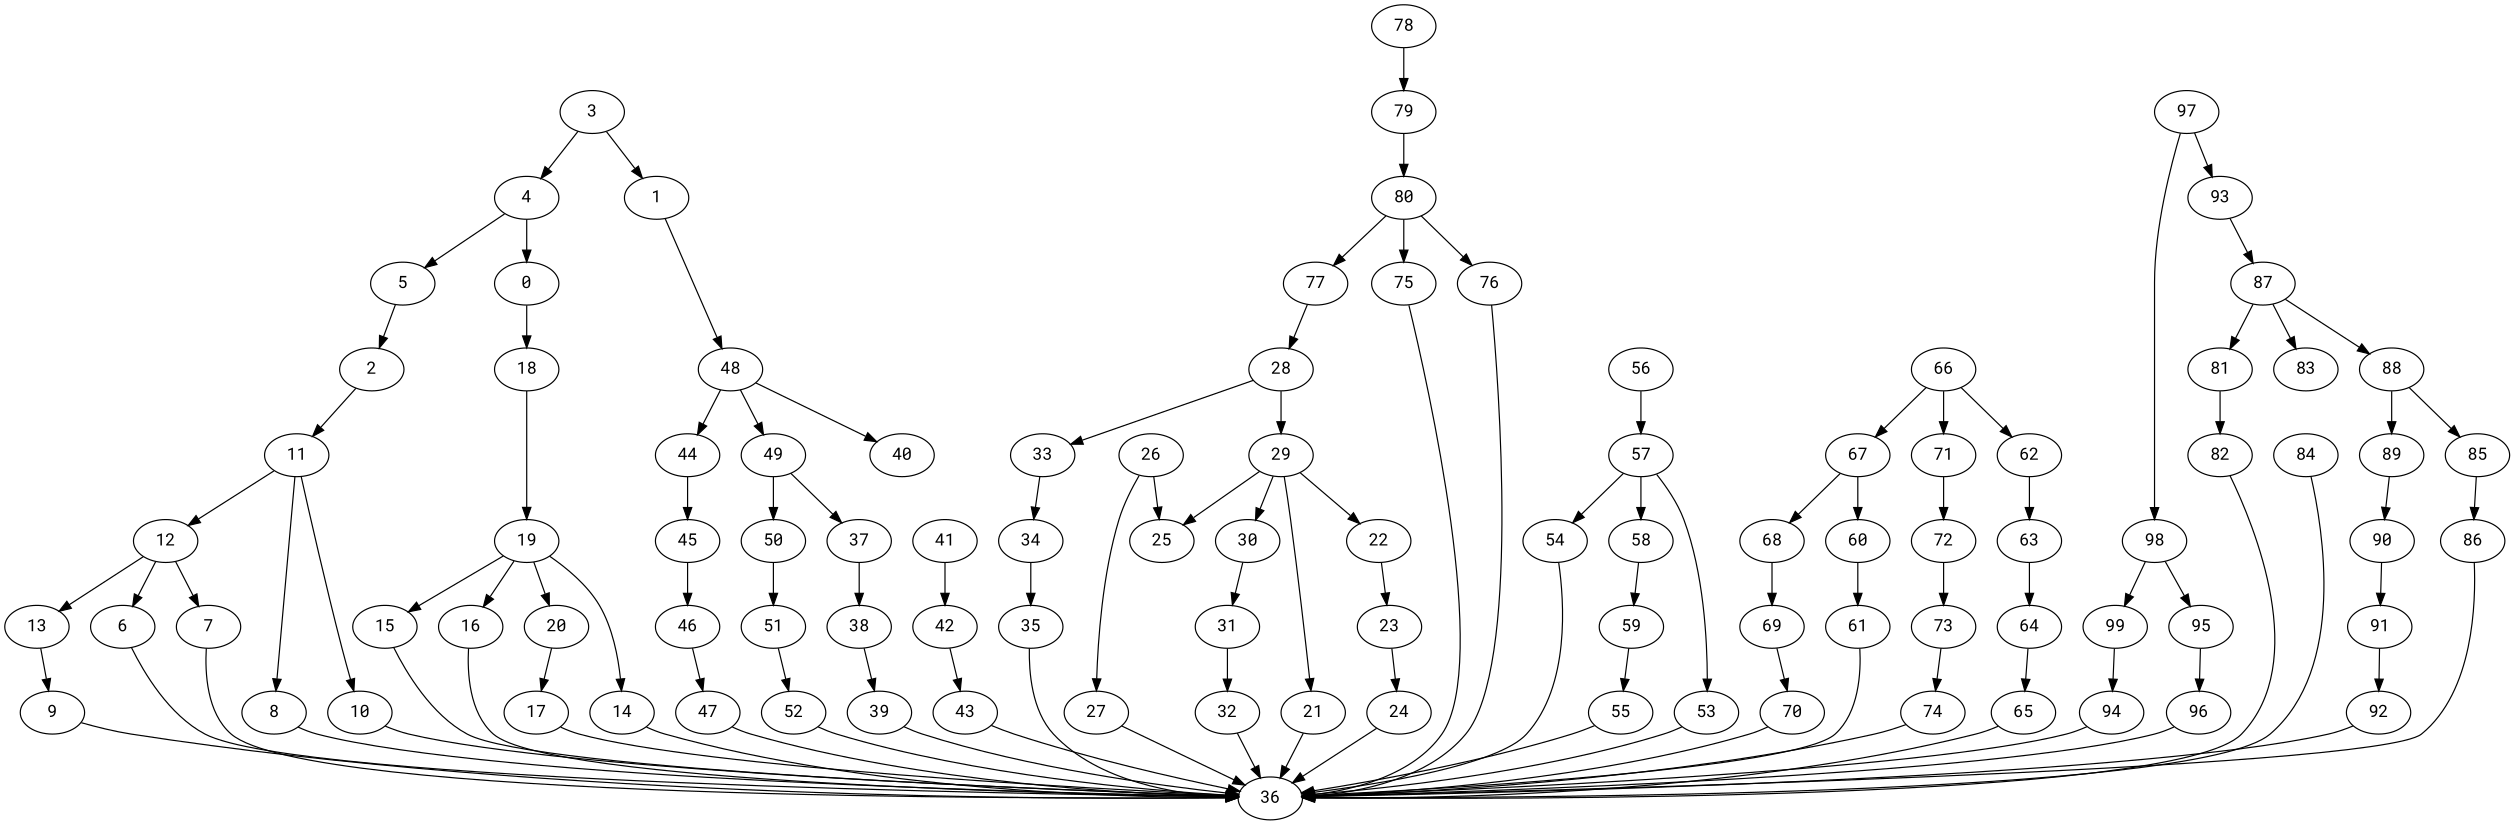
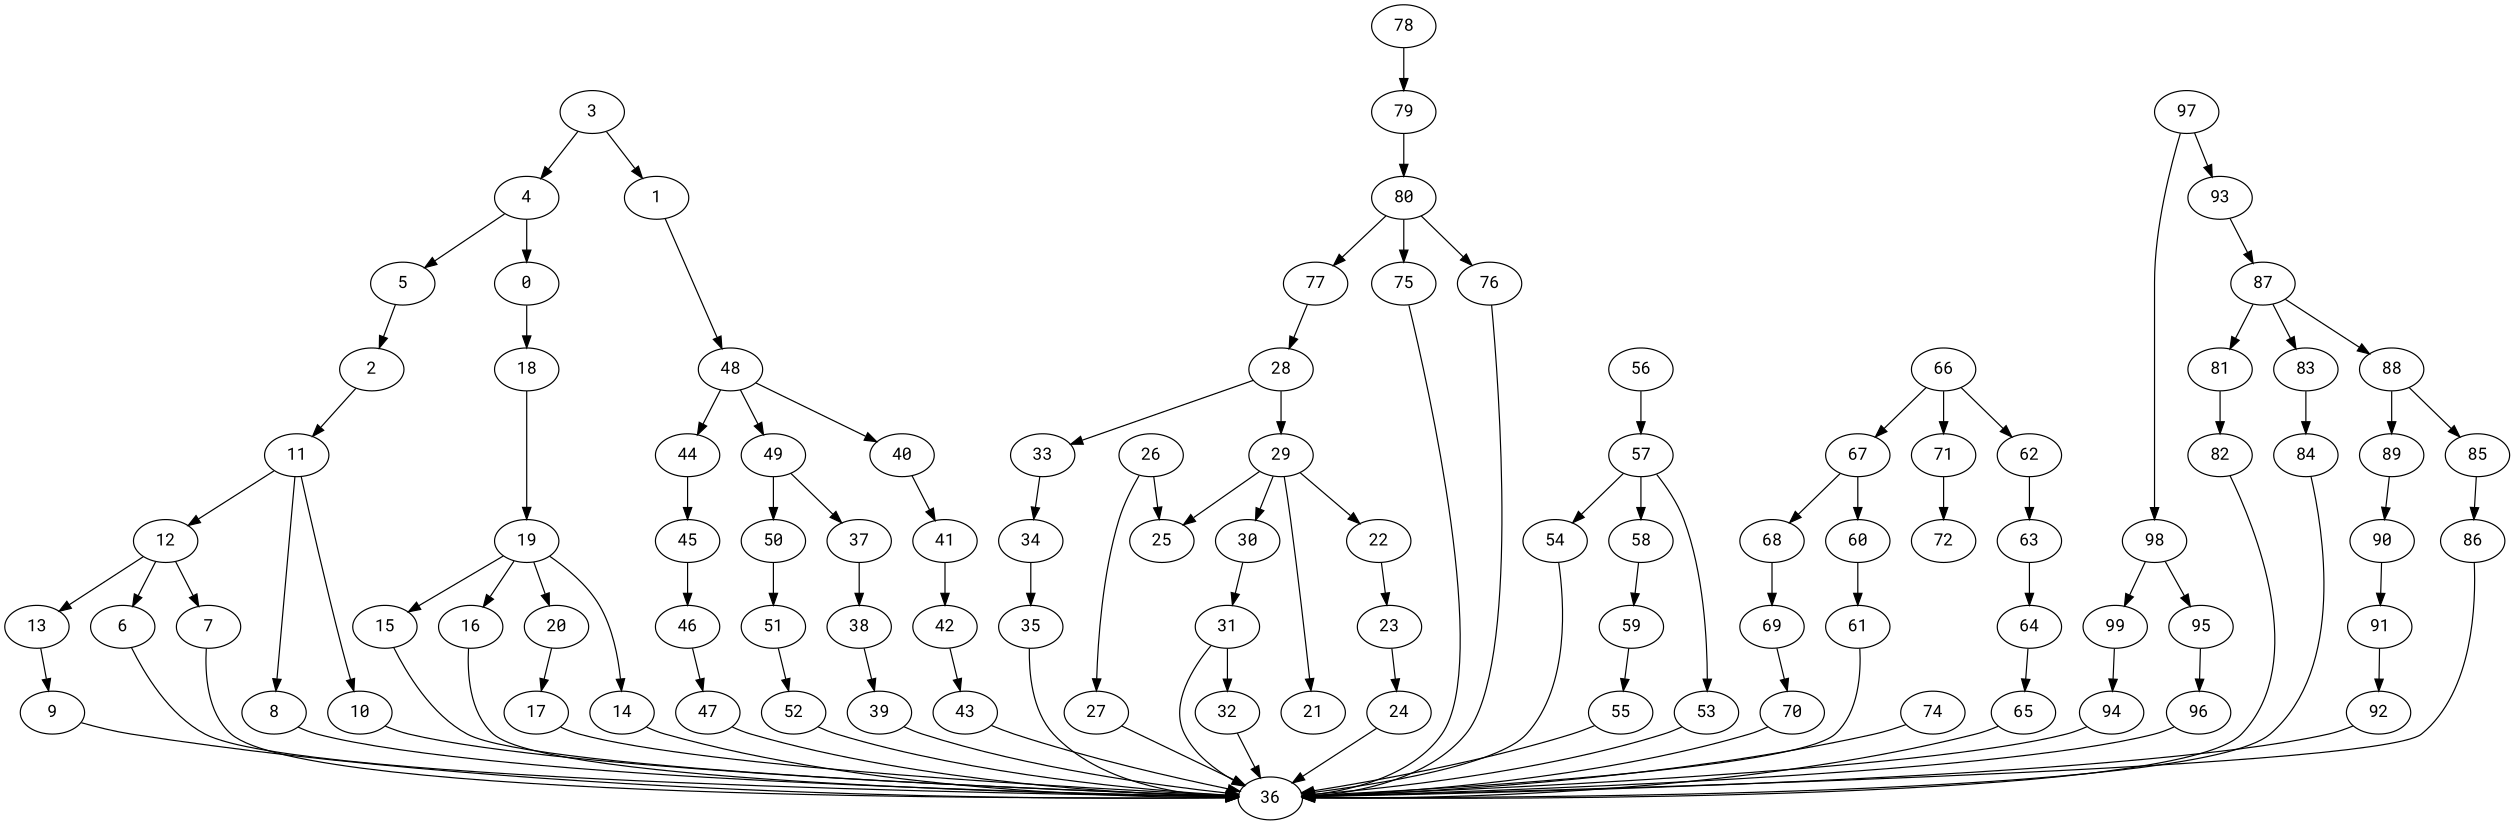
none -> (2306, 406)
none -> (921, 493)
(1944, 627) -> none
(1295, 750) -> (1180, 720)
